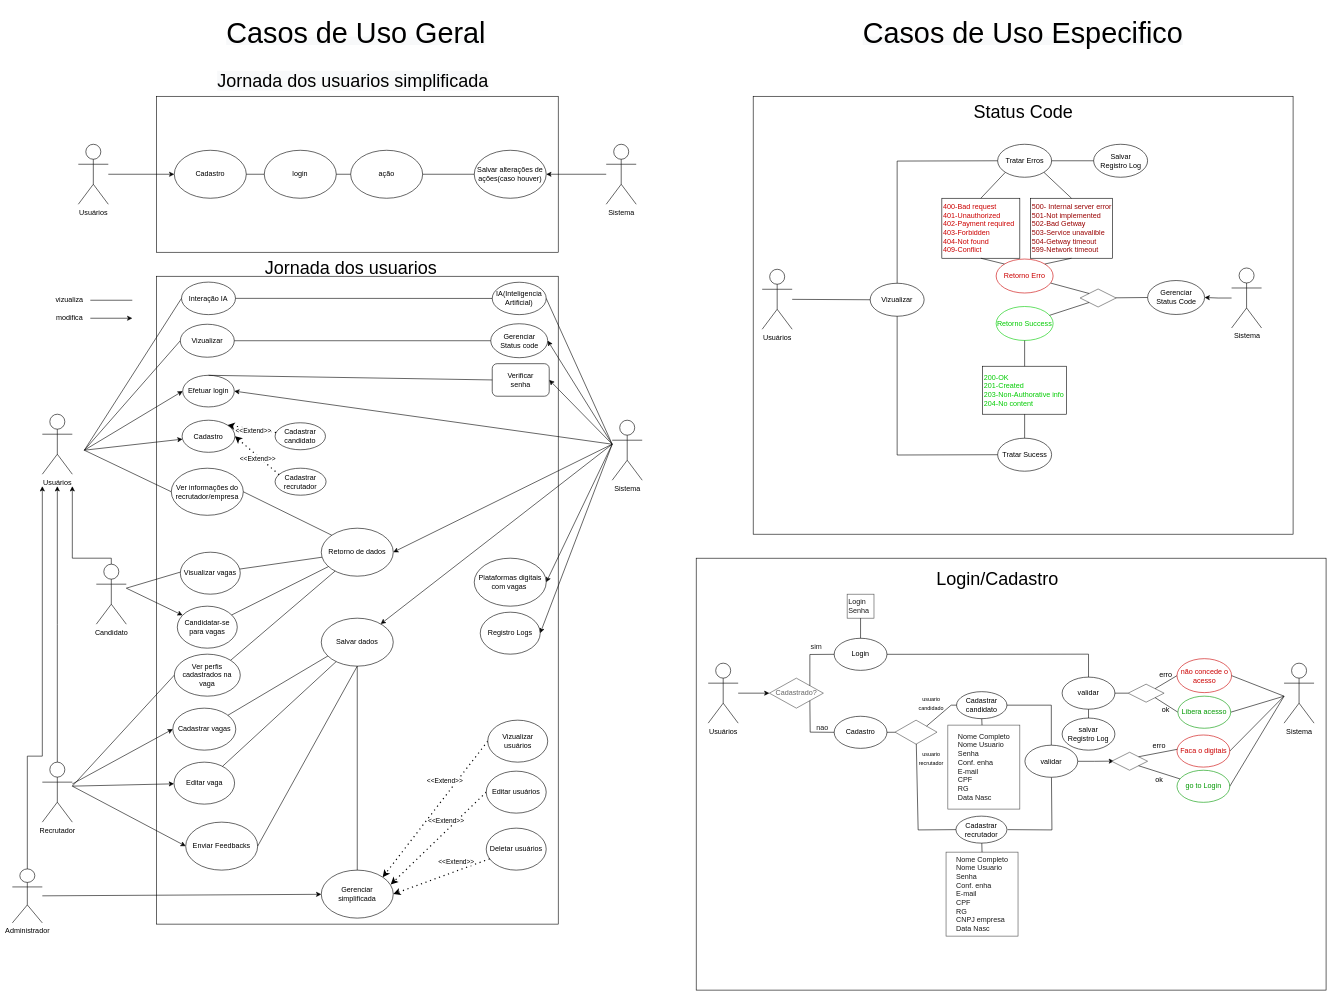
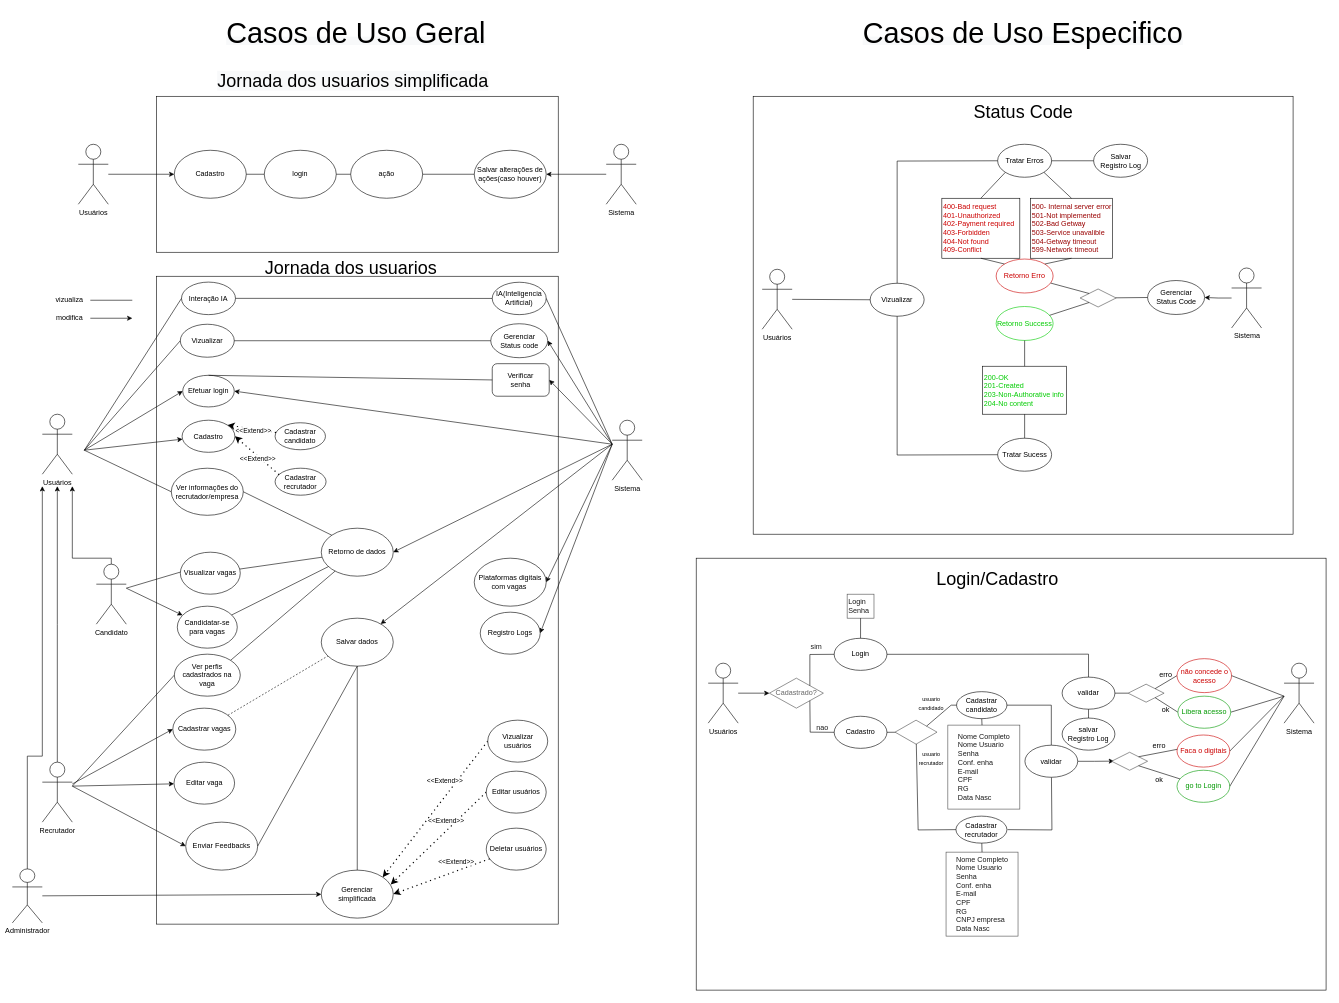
(278, 686) -> (278, 686)
(279, 714) -> none
